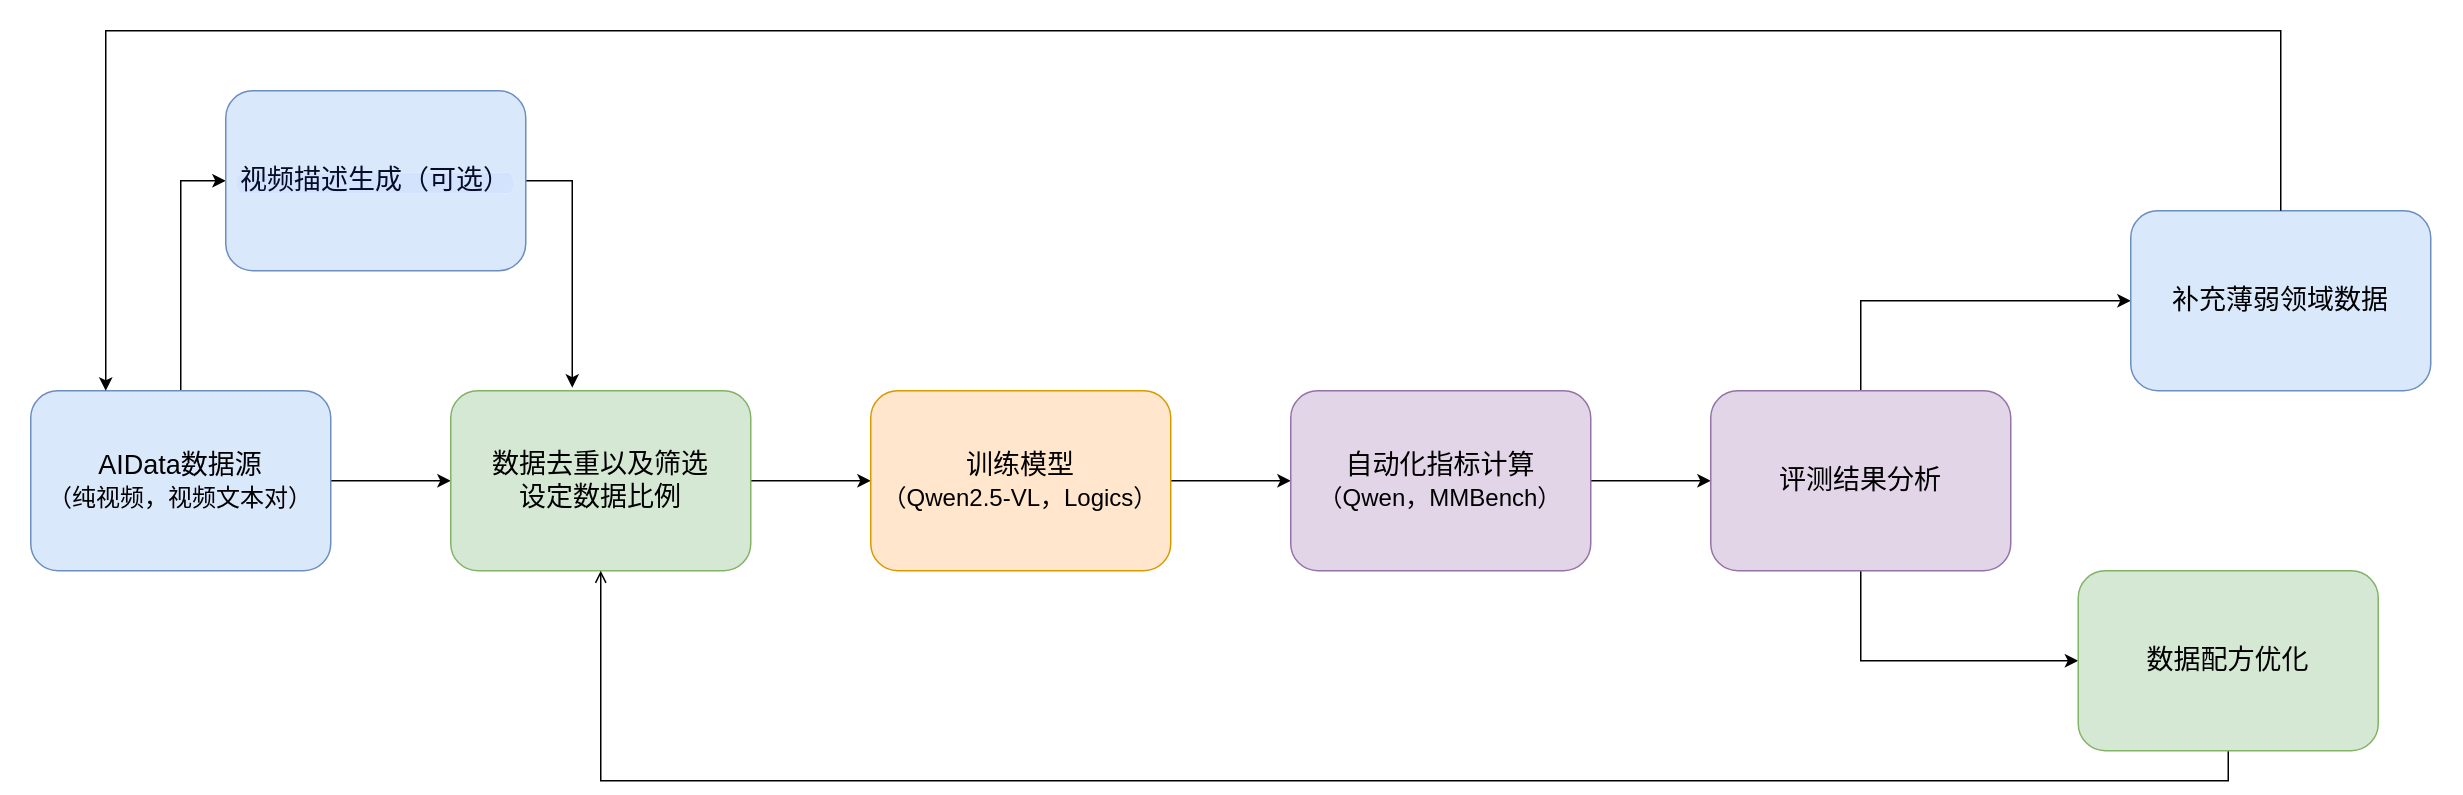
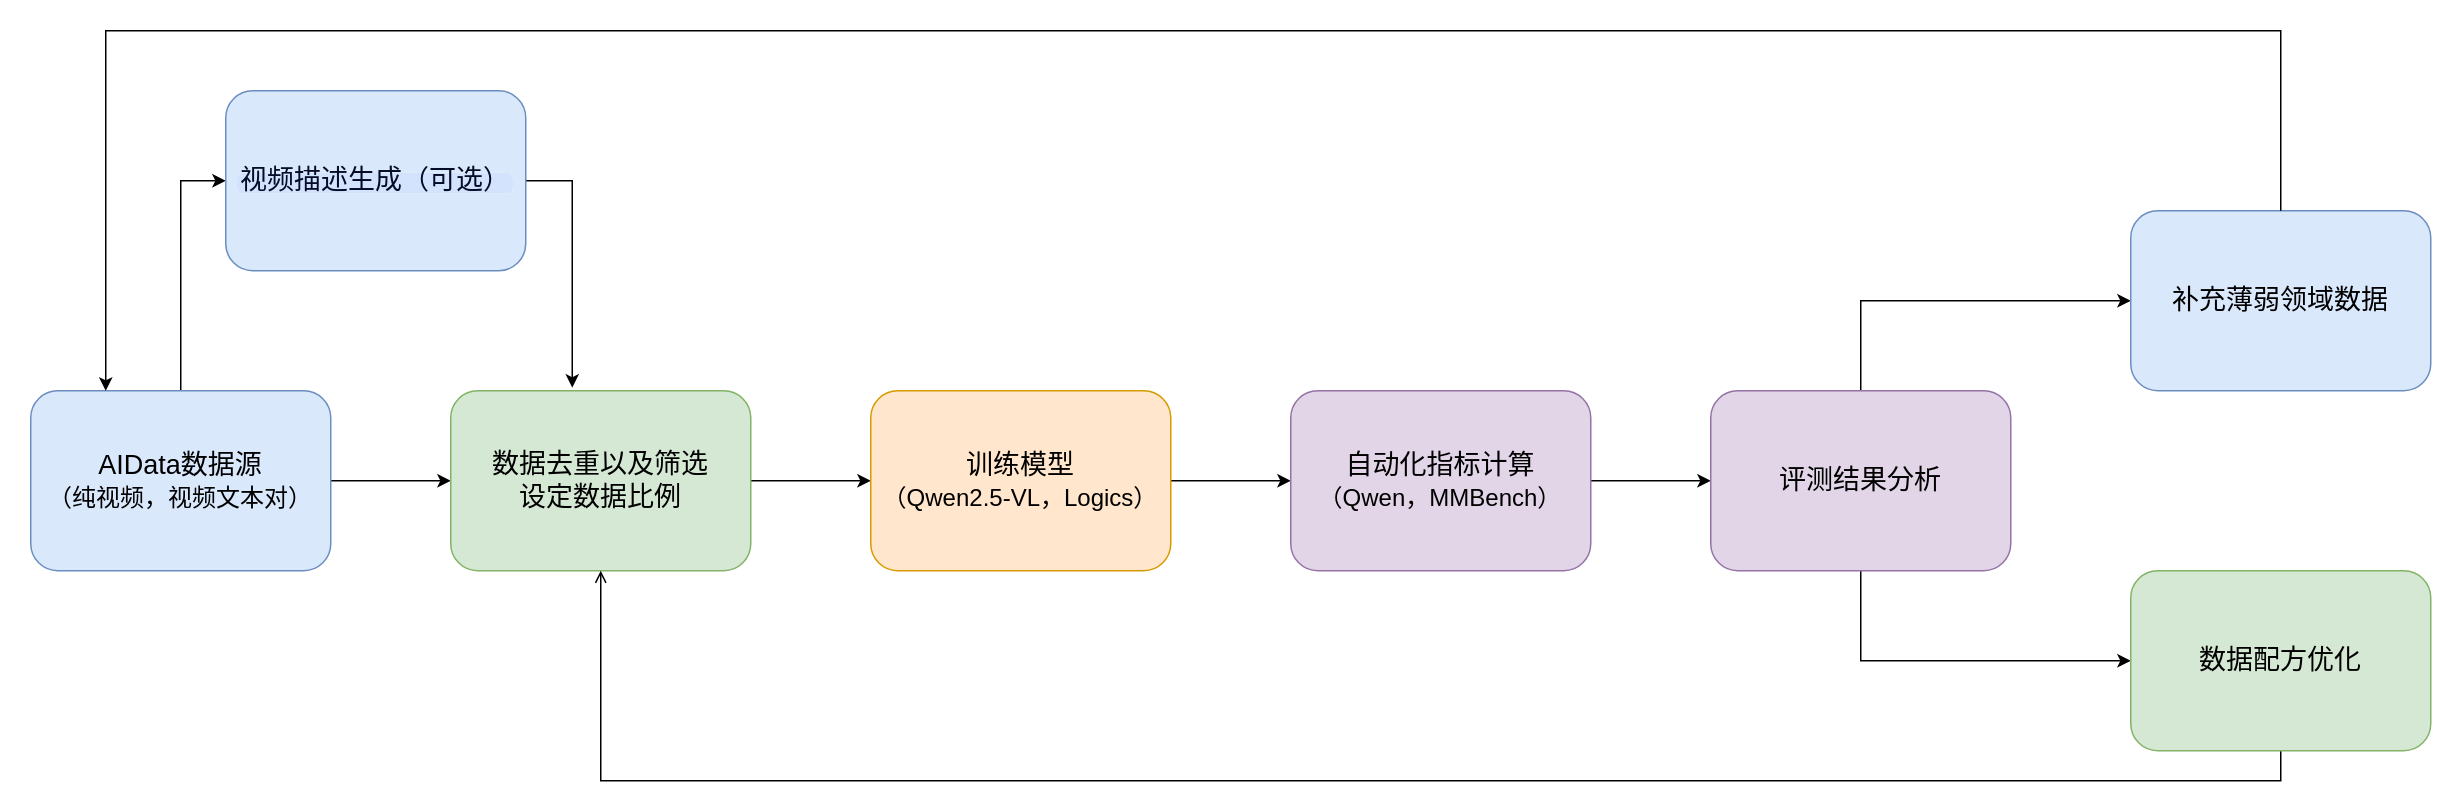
(2228, 661) -> (2281, 661)
